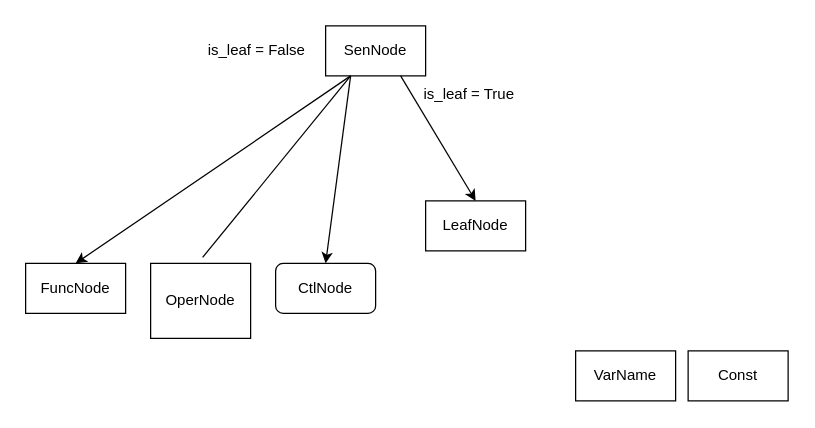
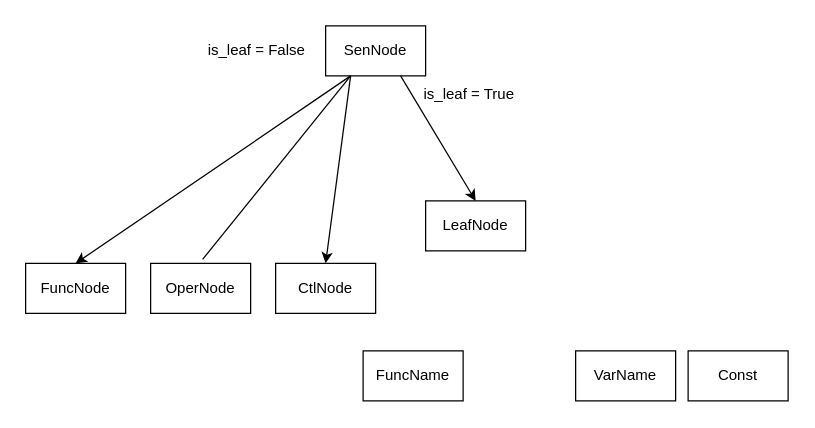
(326, 288) -> (326, 288)
(201, 301) -> (201, 288)
none -> (413, 376)
